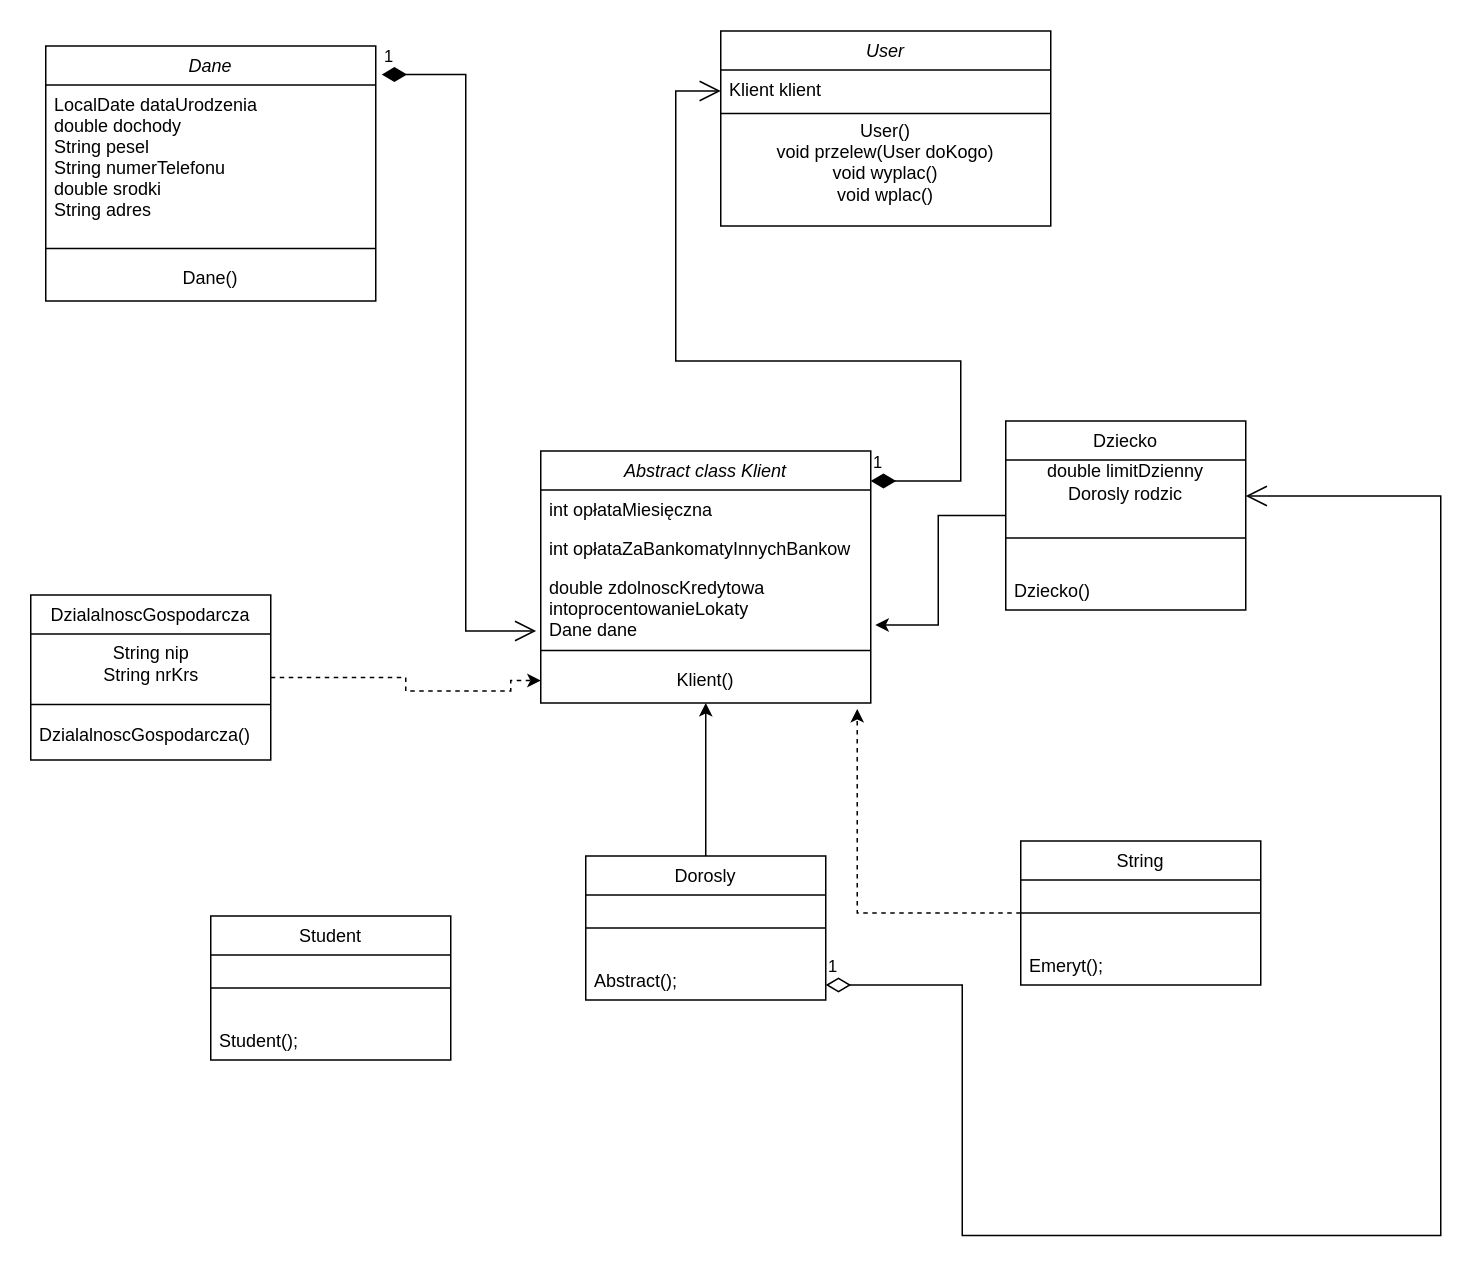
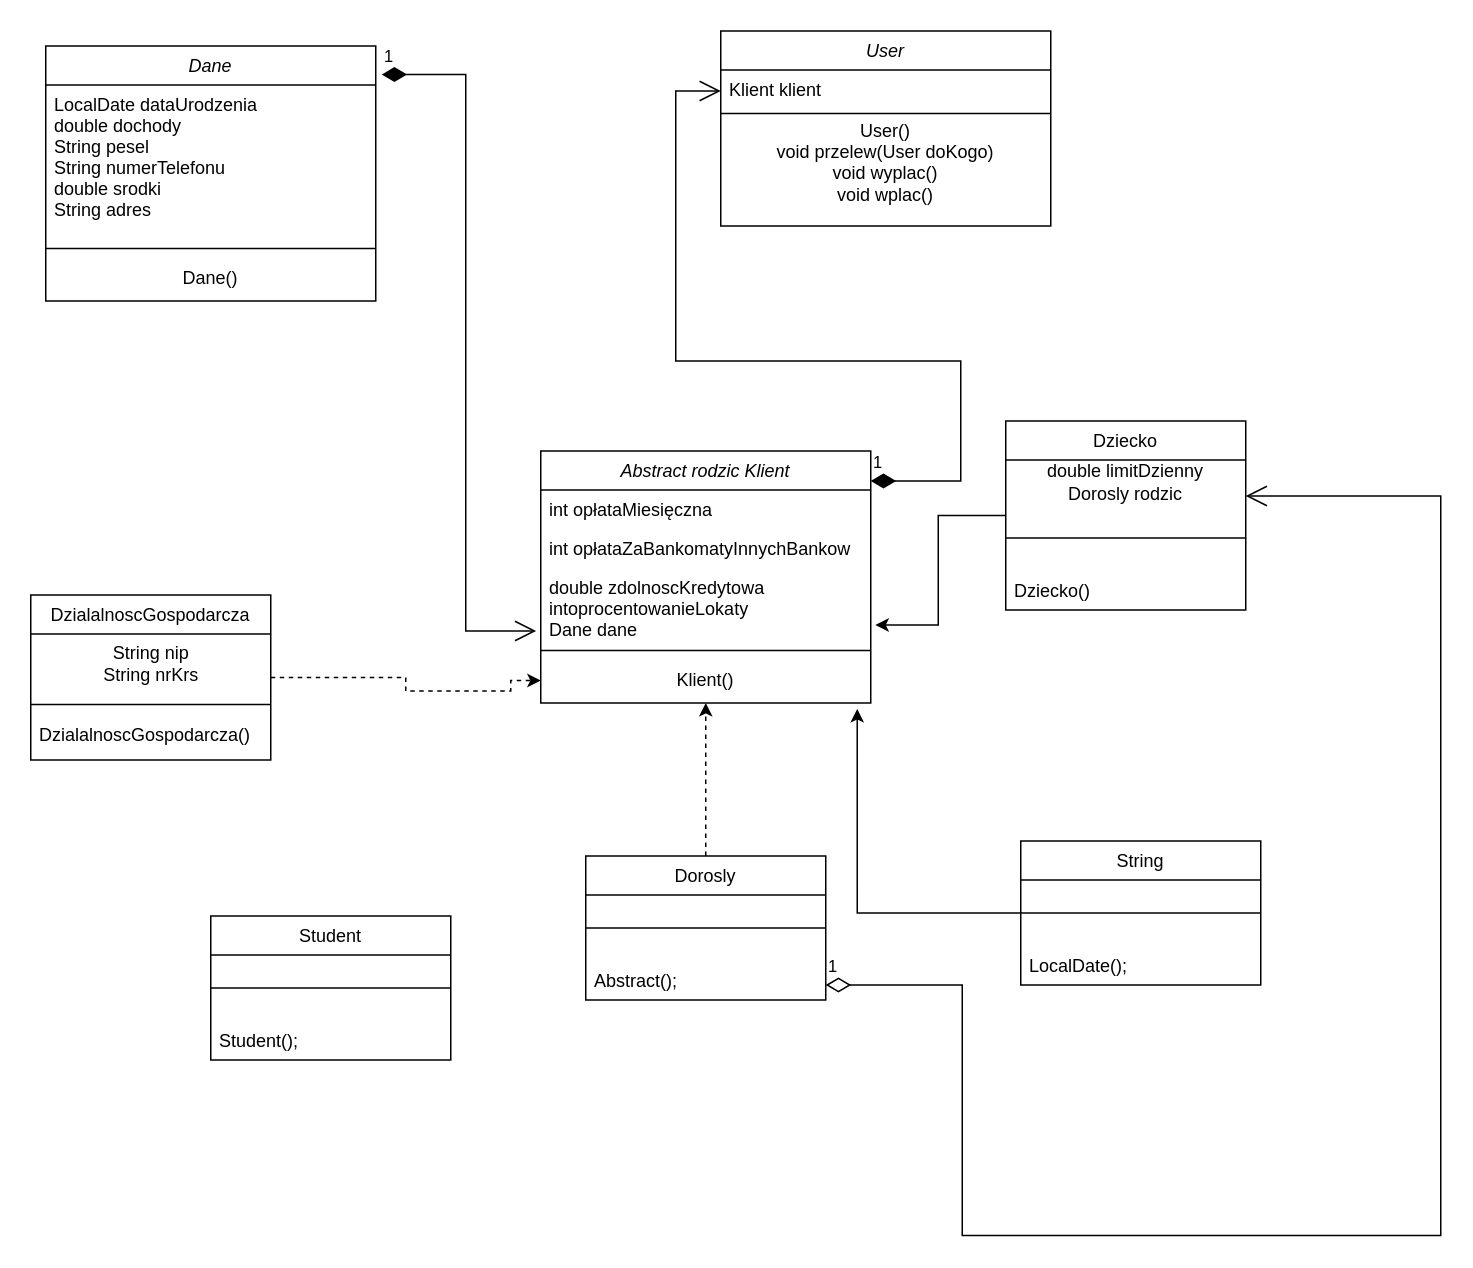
(705, 471) -> (705, 471)
(706, 783) -> (706, 783)
(857, 896) -> (857, 896)
(1072, 966) -> (1085, 966)
